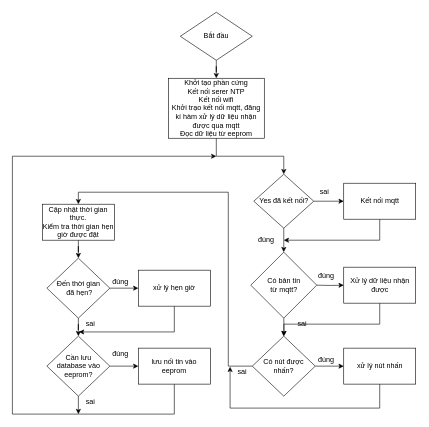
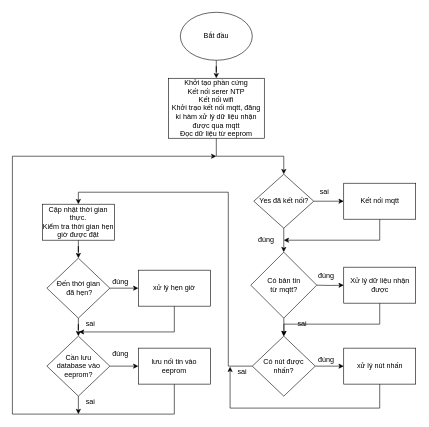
(216, 36) -> (216, 36)
